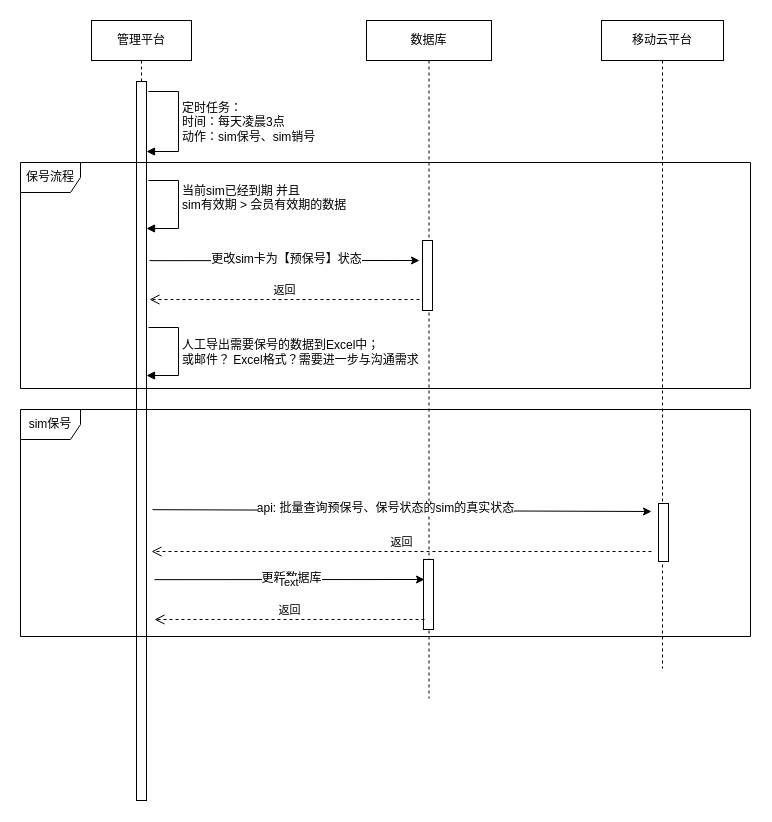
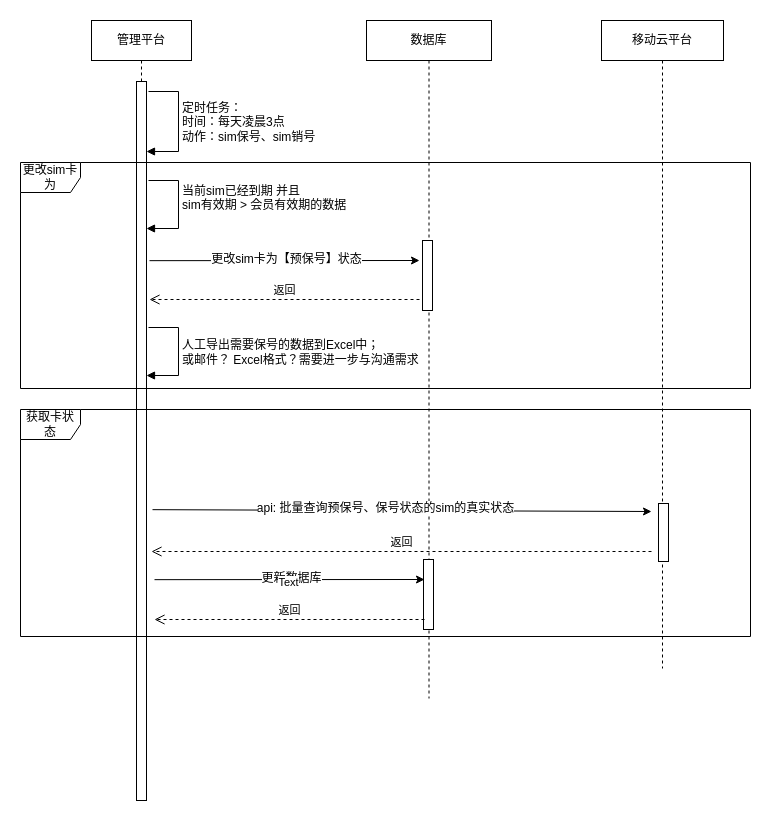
(51, 178) -> (51, 178)
(51, 425) -> (51, 425)
